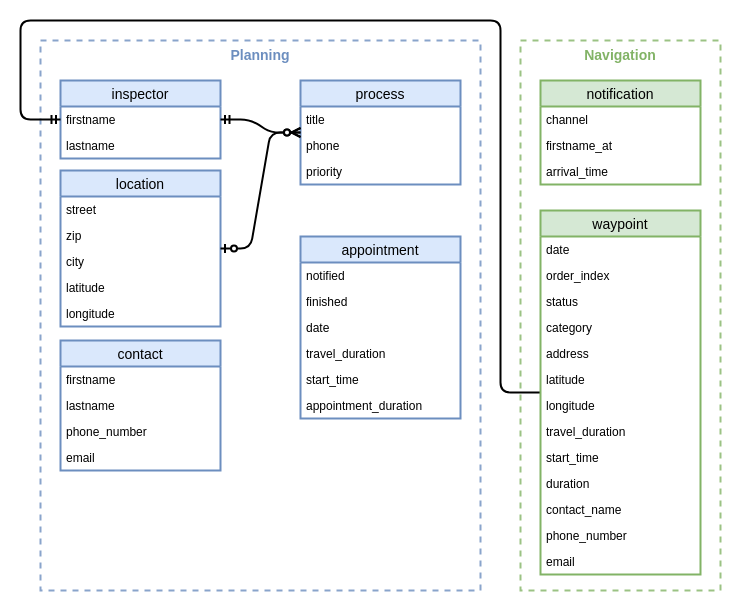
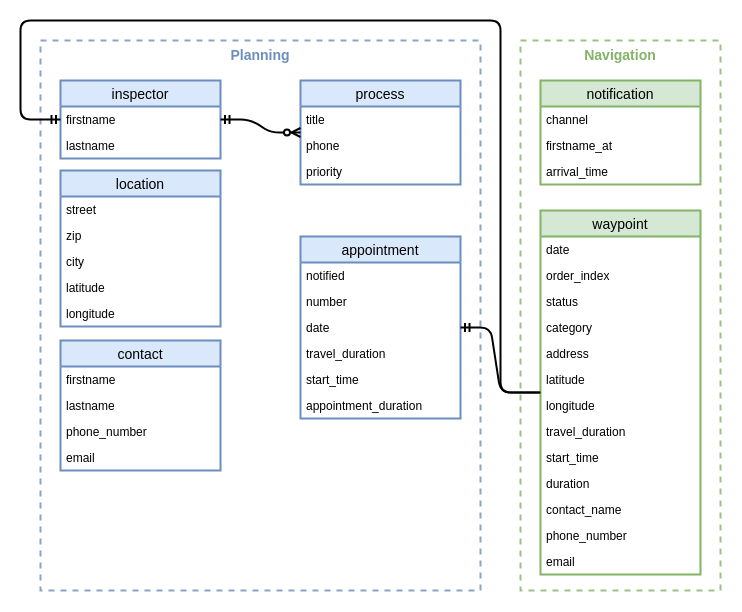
(259, 202) -> none
(330, 302) -> (326, 302)
none -> (493, 343)
